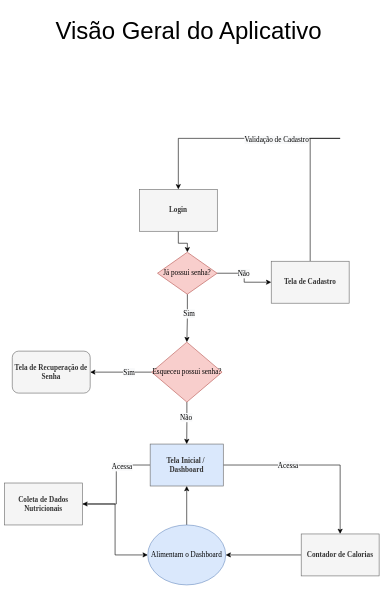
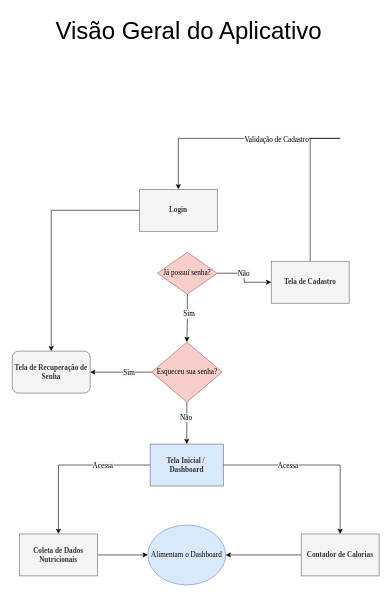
(185, 243) -> (51, 210)
(188, 372) -> (188, 372)
(187, 491) -> none
(44, 504) -> (59, 555)
